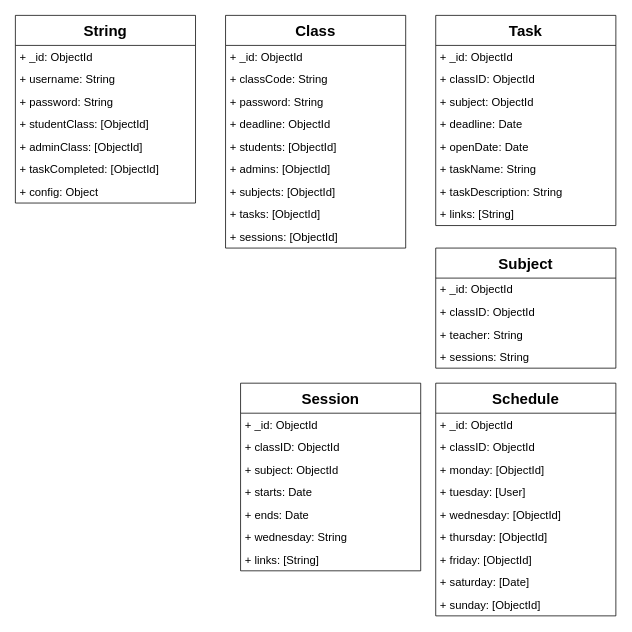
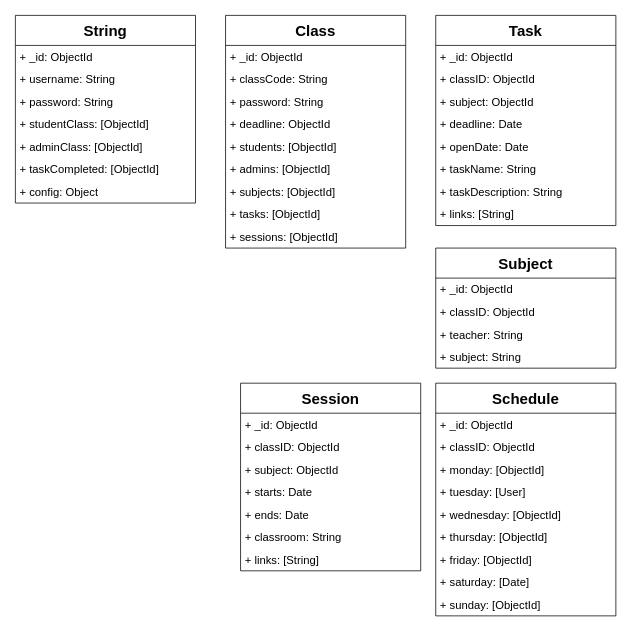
(479, 356) -> (478, 356)
(288, 536) -> (287, 536)
